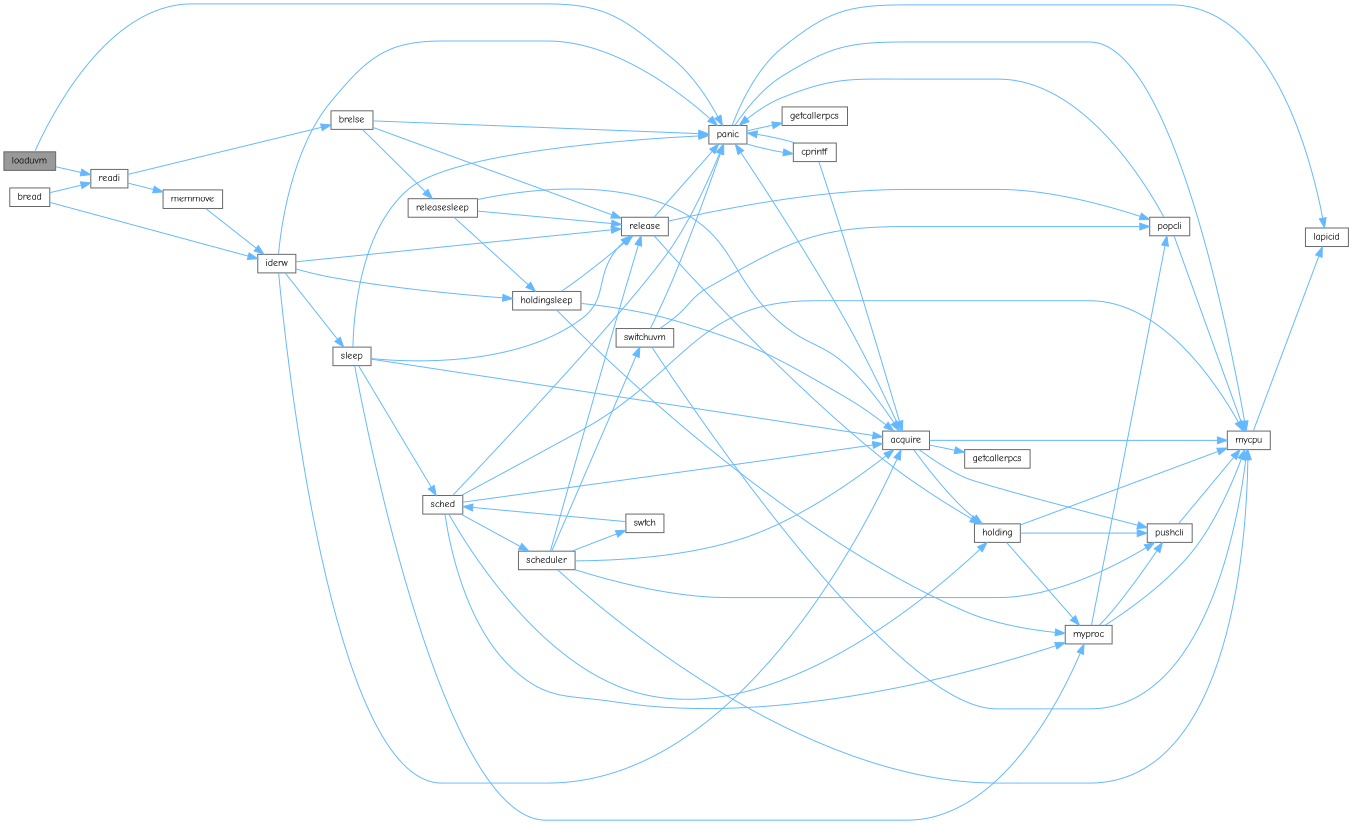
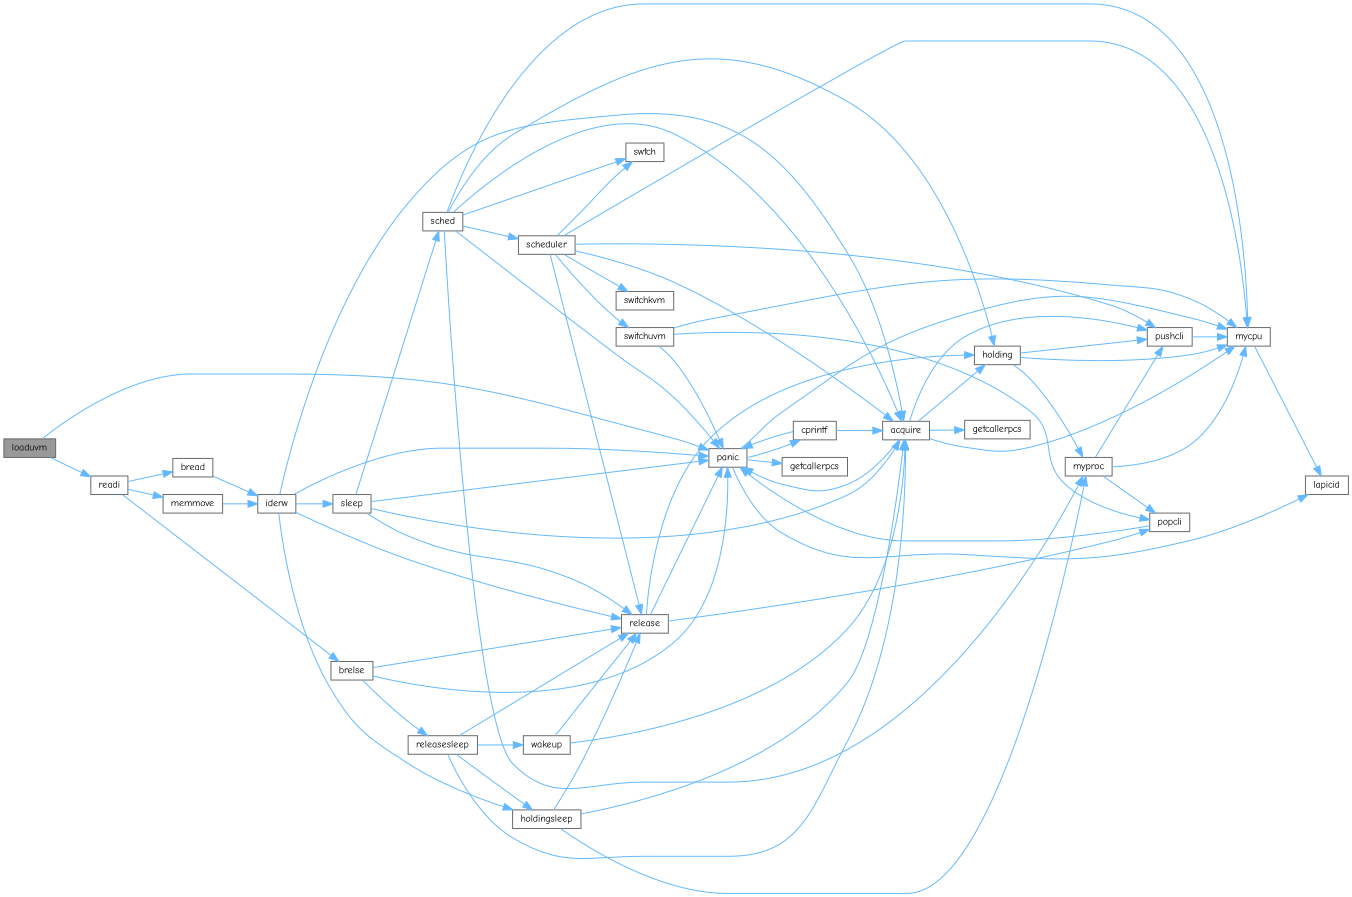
(65, 189) -> (146, 478)
none -> (645, 301)
(1208, 329) -> none
(549, 515) -> (540, 188)
none -> (547, 745)
(599, 820) -> none
